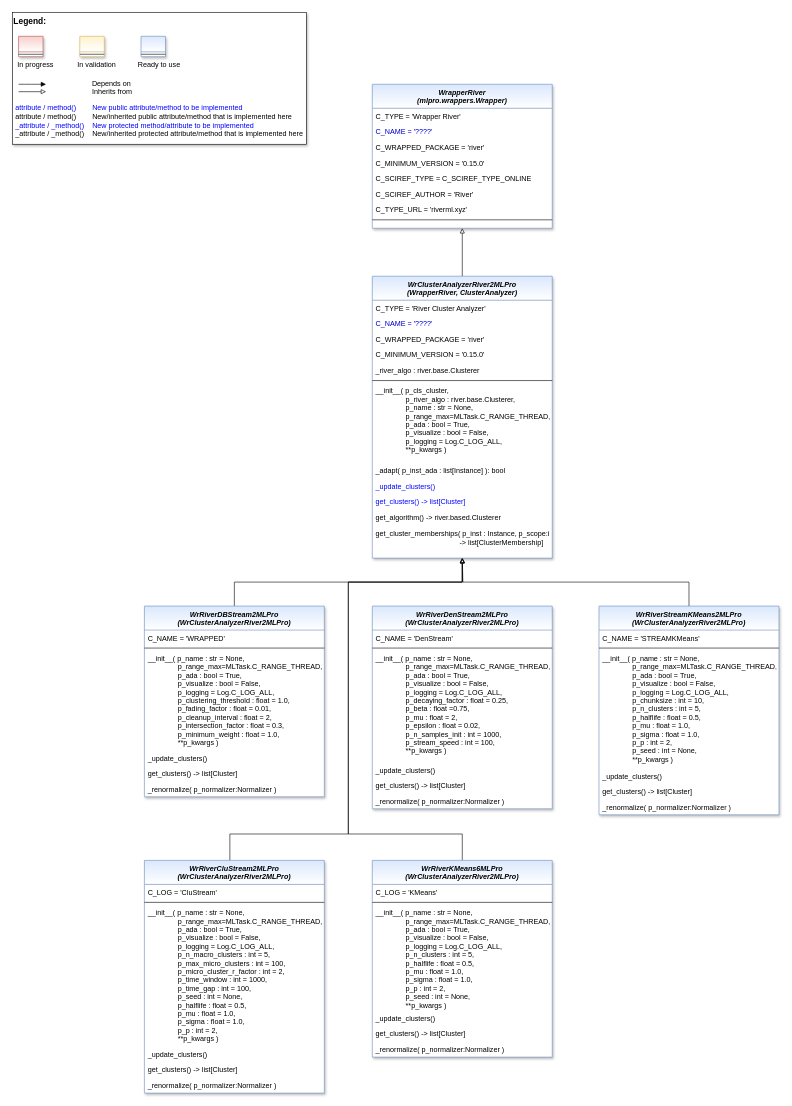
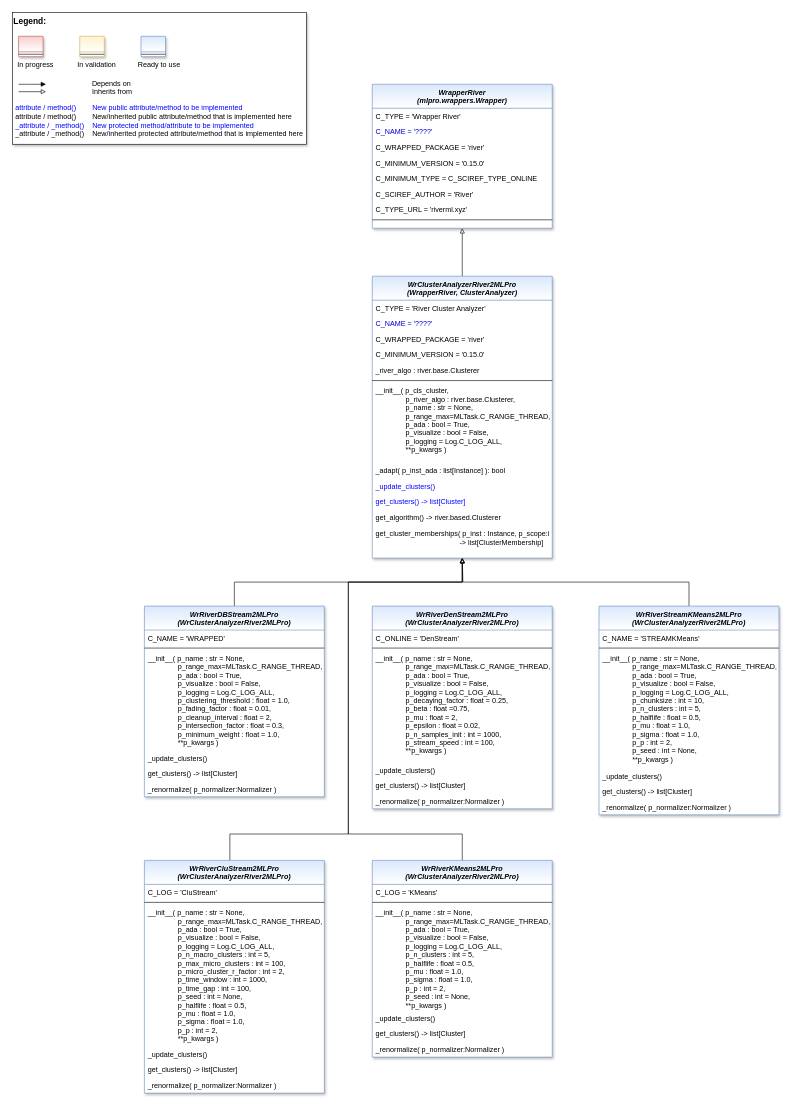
(446, 179) -> (448, 179)
(412, 638) -> (416, 638)
(462, 869) -> (462, 869)
